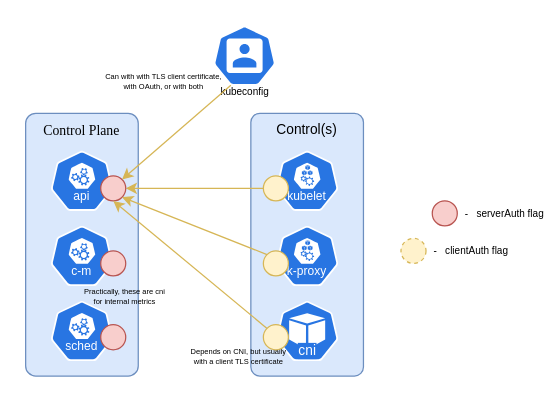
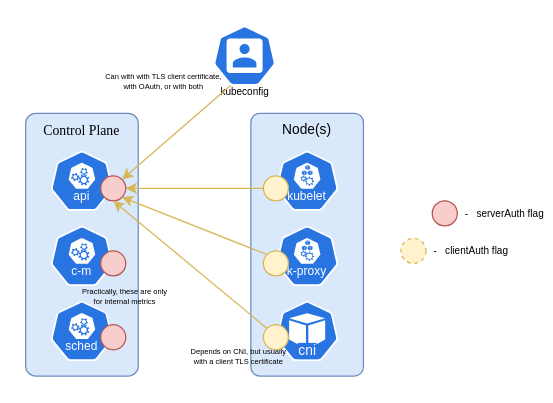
(307, 130) -> (307, 130)
(125, 297) -> (125, 297)
